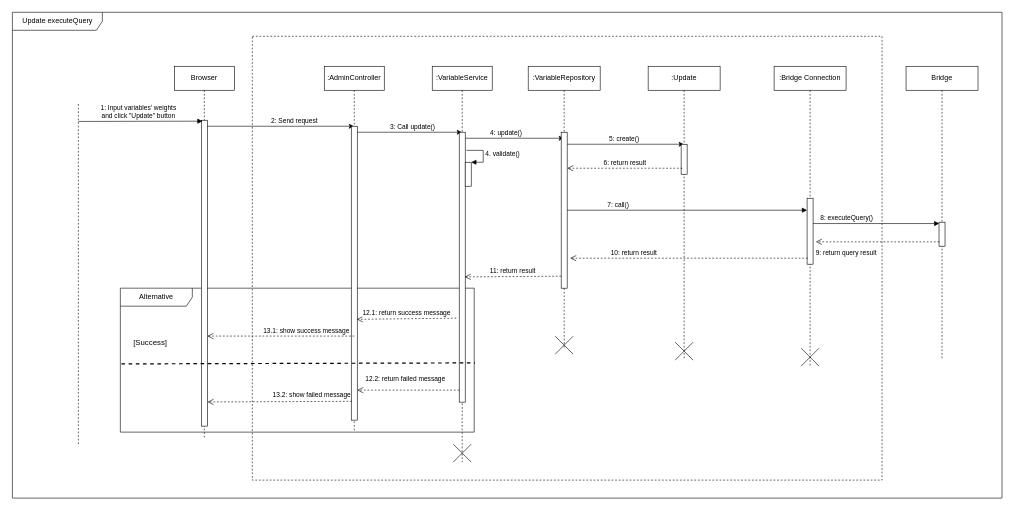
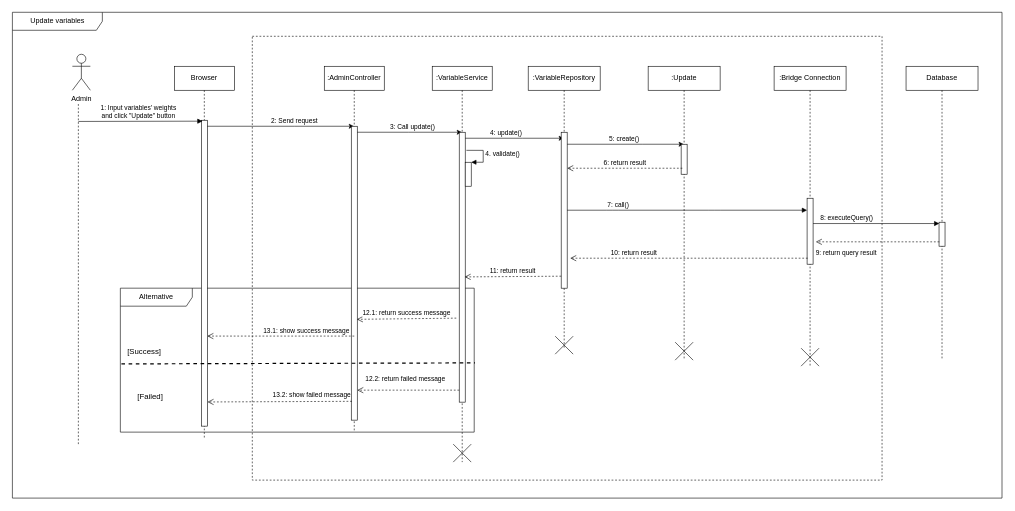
(58, 21) -> (58, 21)
none -> (81, 72)
(942, 78) -> (942, 78)
(150, 342) -> (144, 351)
none -> (150, 396)
